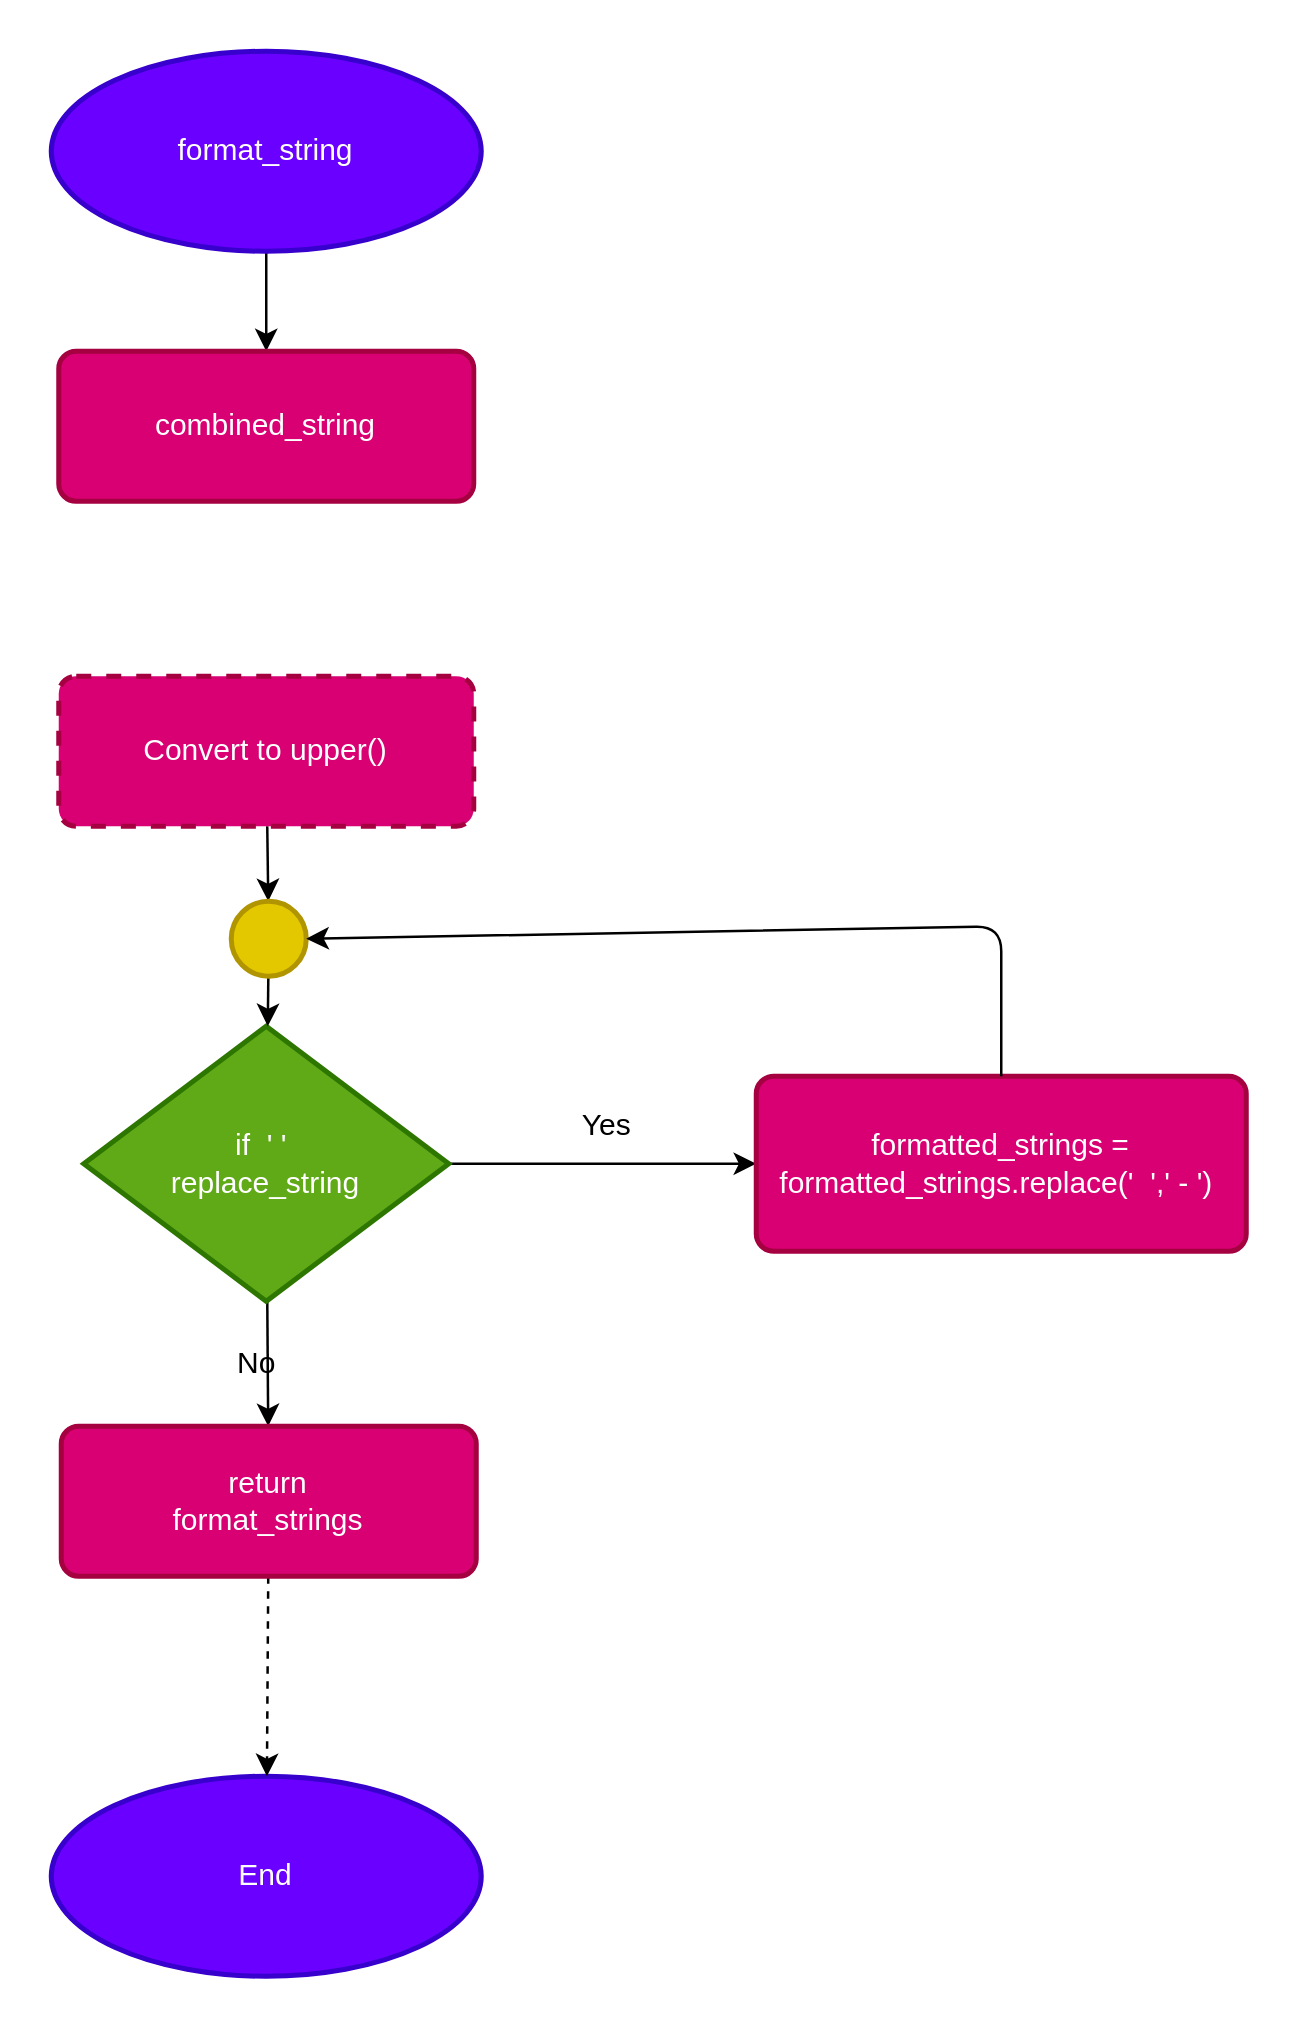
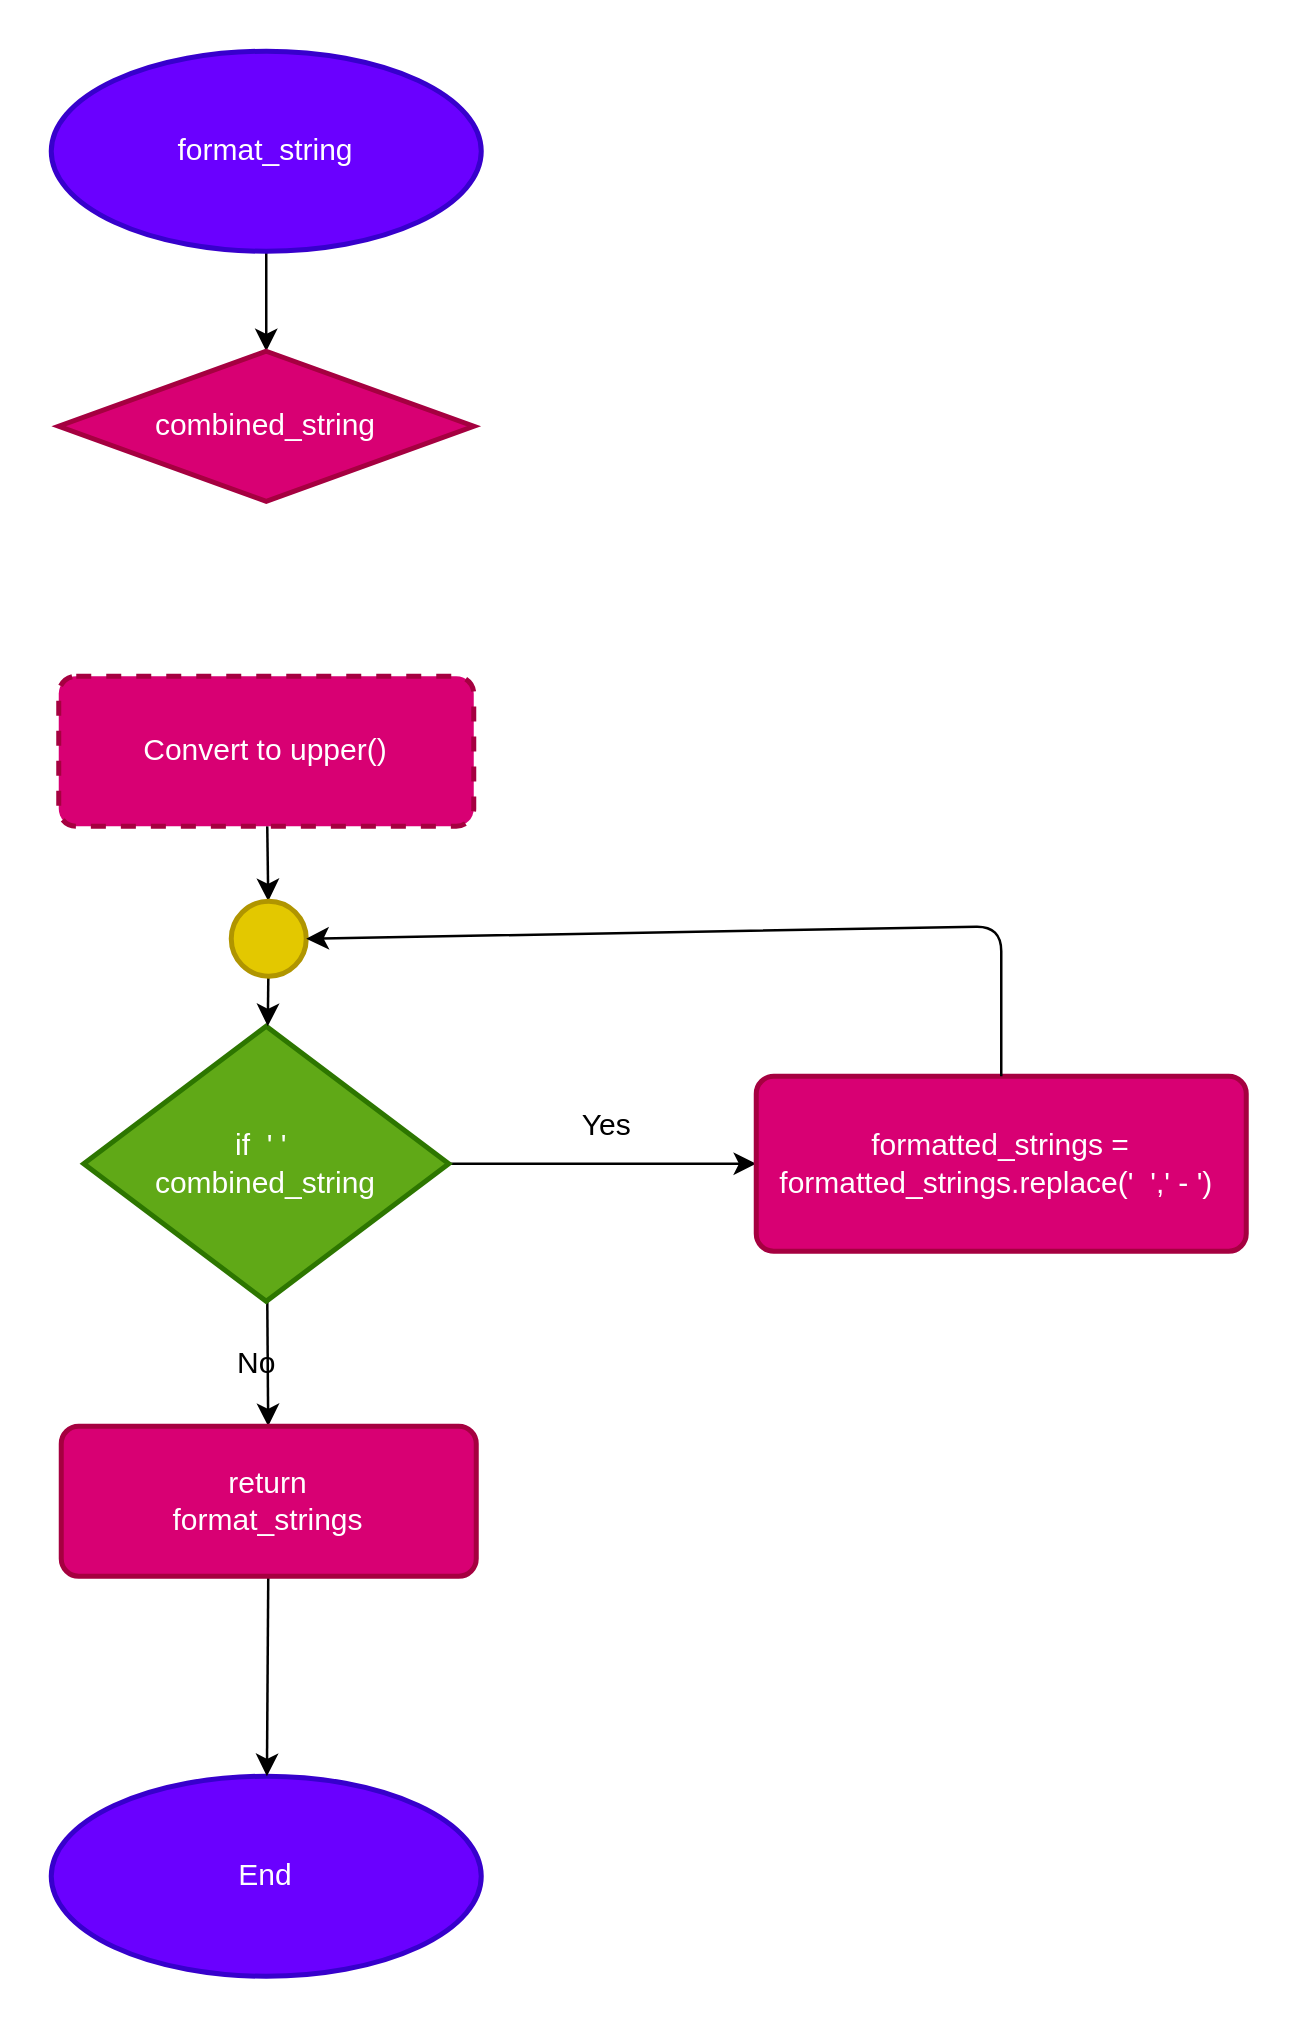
(266, 426) -> (266, 426)
(266, 1164) -> (266, 1164)
(268, 1667) -> (268, 1667)
